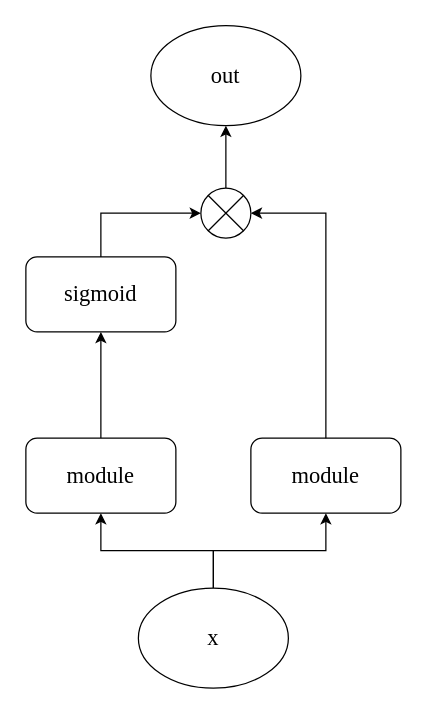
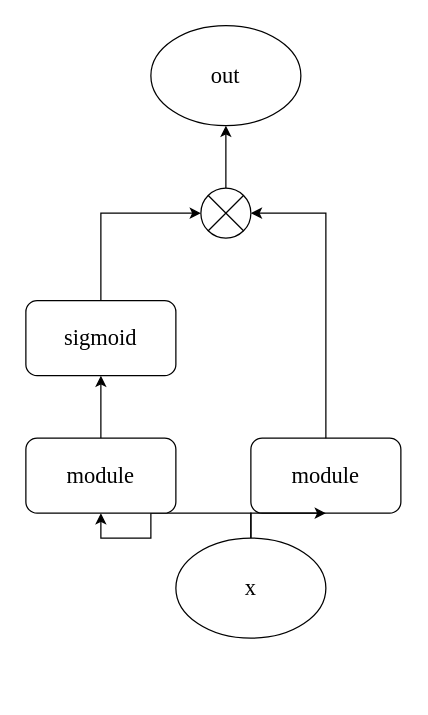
(101, 294) -> (101, 338)
(213, 638) -> (251, 588)
